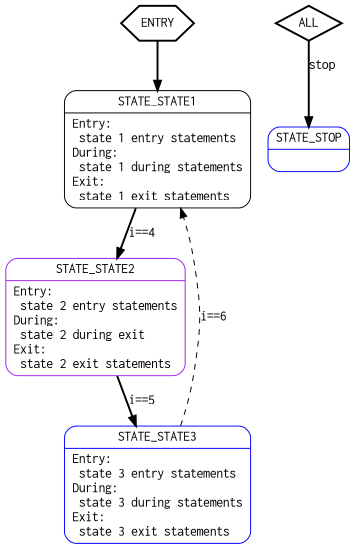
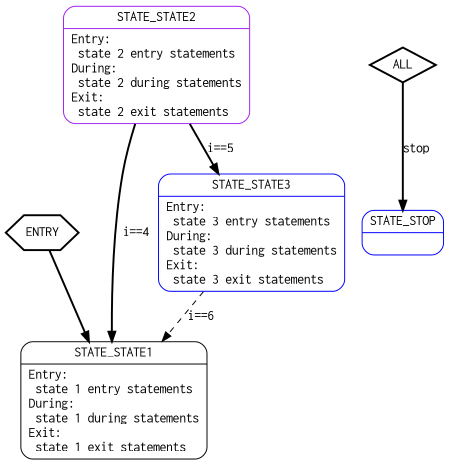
(128, 229) -> (116, 227)
(79, 335) -> (157, 83)
